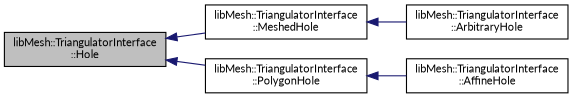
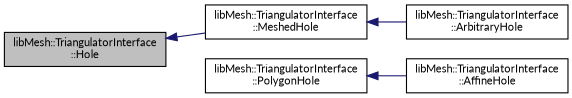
(191, 63) -> none
